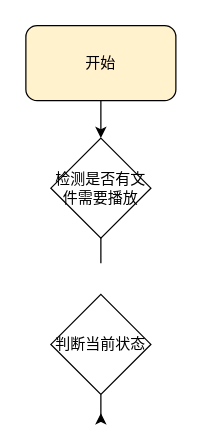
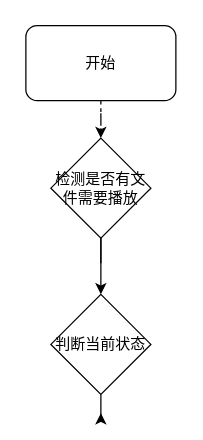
(101, 63) -> (101, 63)
(101, 108) -> (101, 108)
none -> (101, 275)
